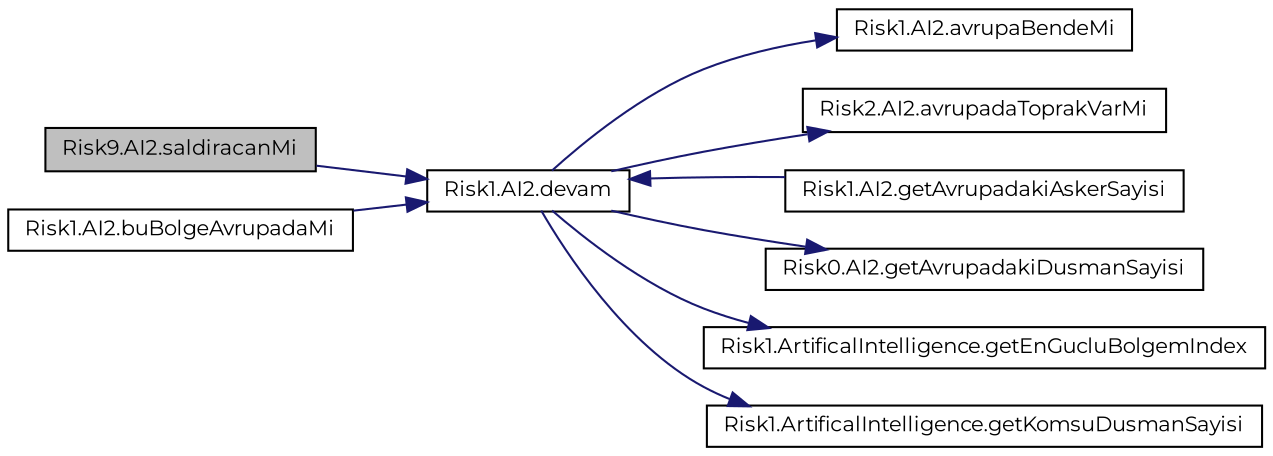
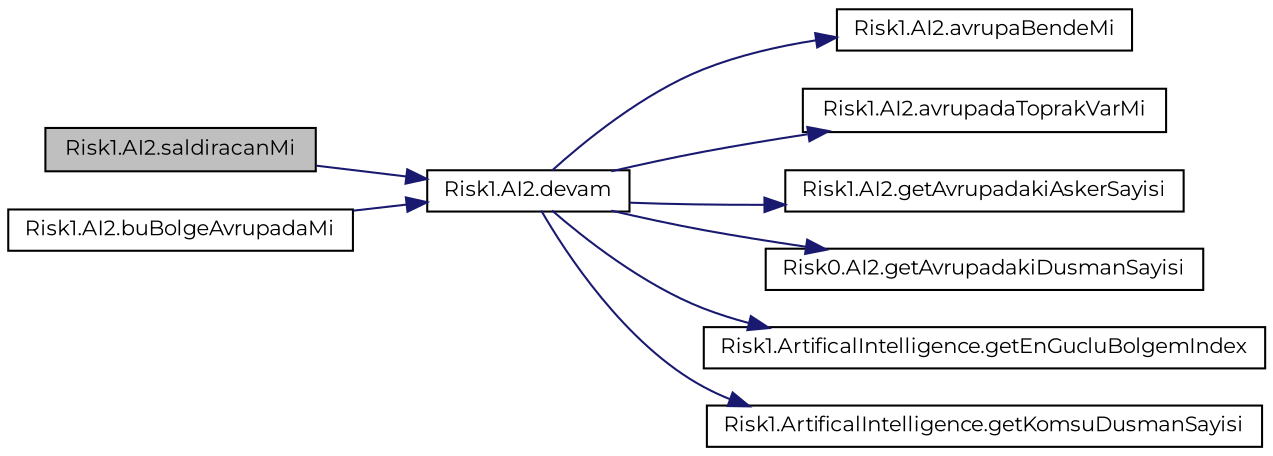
(984, 110) -> (984, 110)
(181, 150) -> (181, 150)
(718, 177) -> (697, 204)
